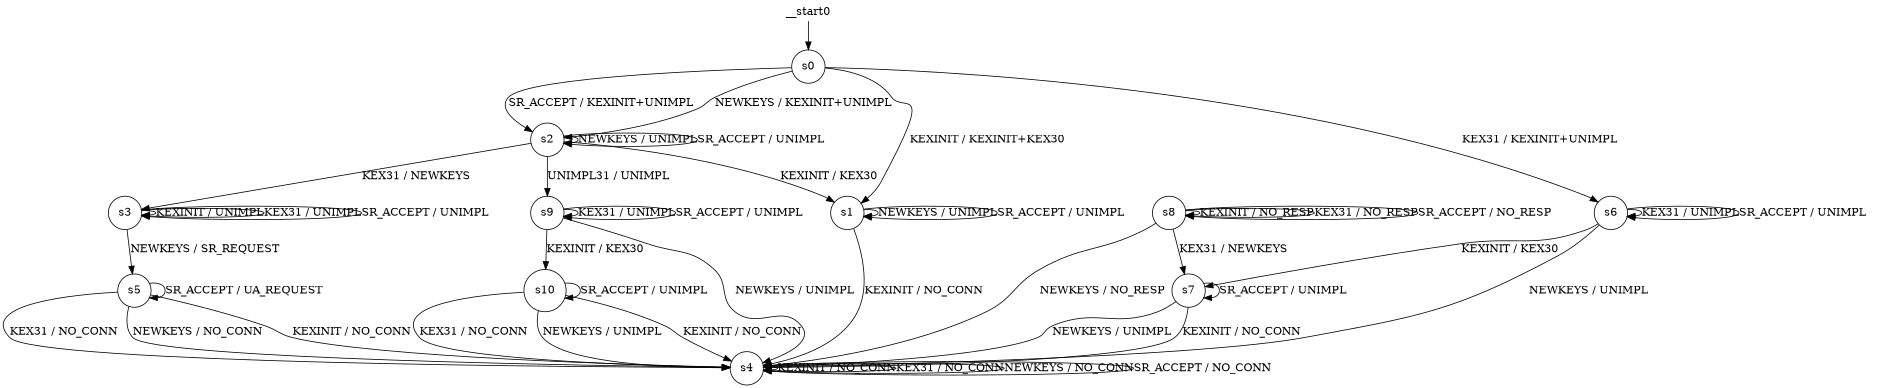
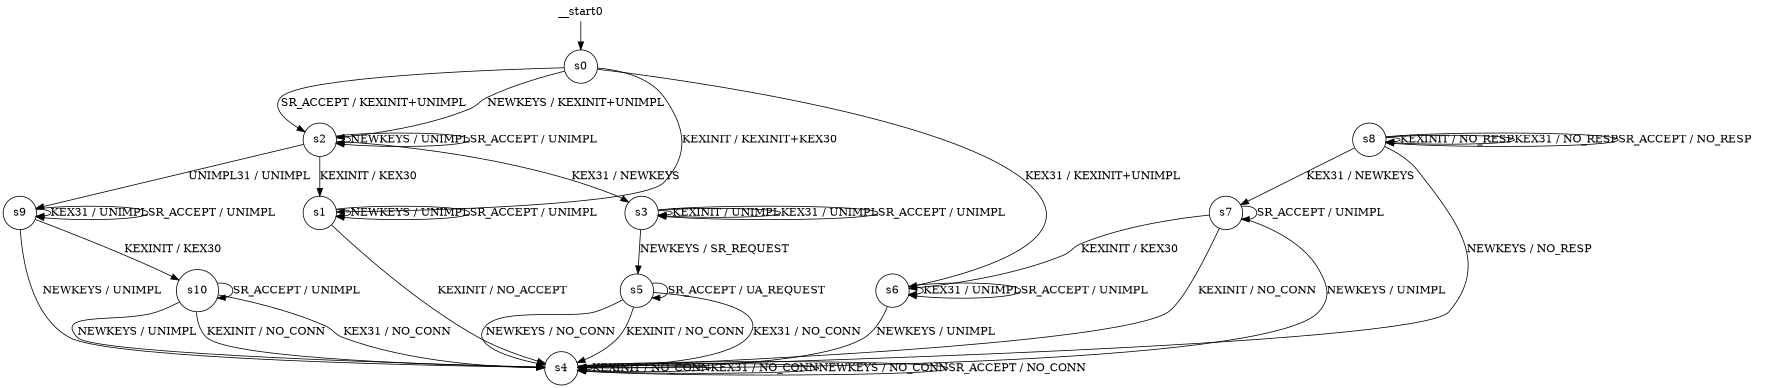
(1406, 252) -> (1064, 255)
(924, 291) -> (502, 291)
